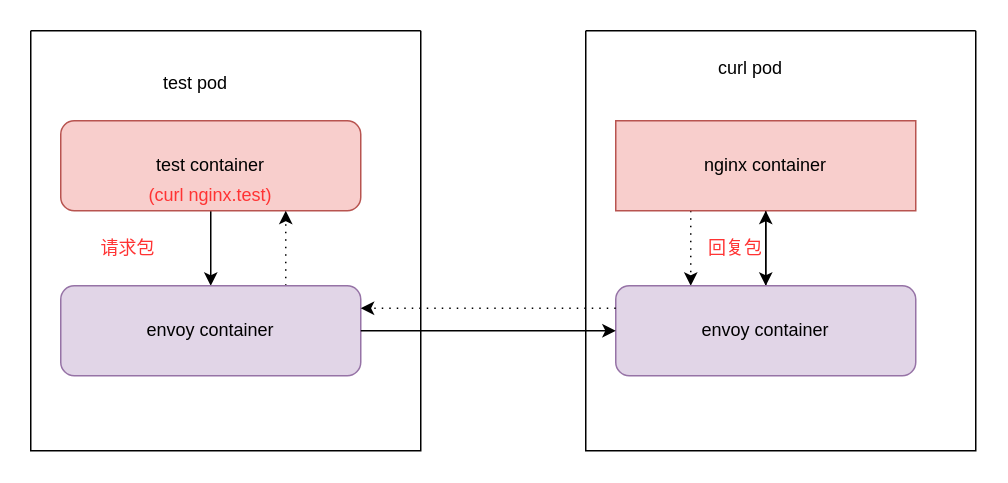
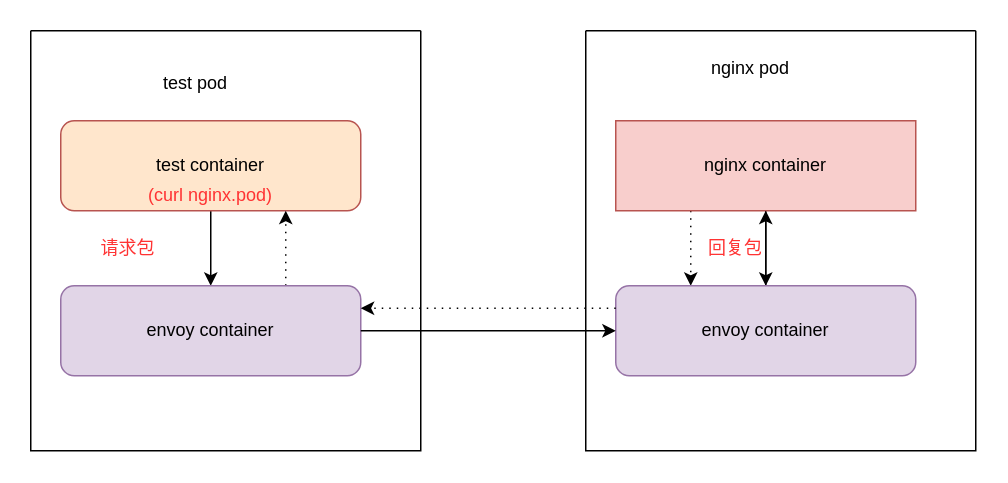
(751, 68) -> (751, 68)
(211, 166) -> (211, 166)
(211, 196) -> (211, 196)
